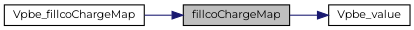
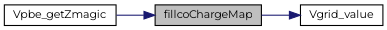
(74, 15) -> (60, 15)
(369, 15) -> (342, 15)
